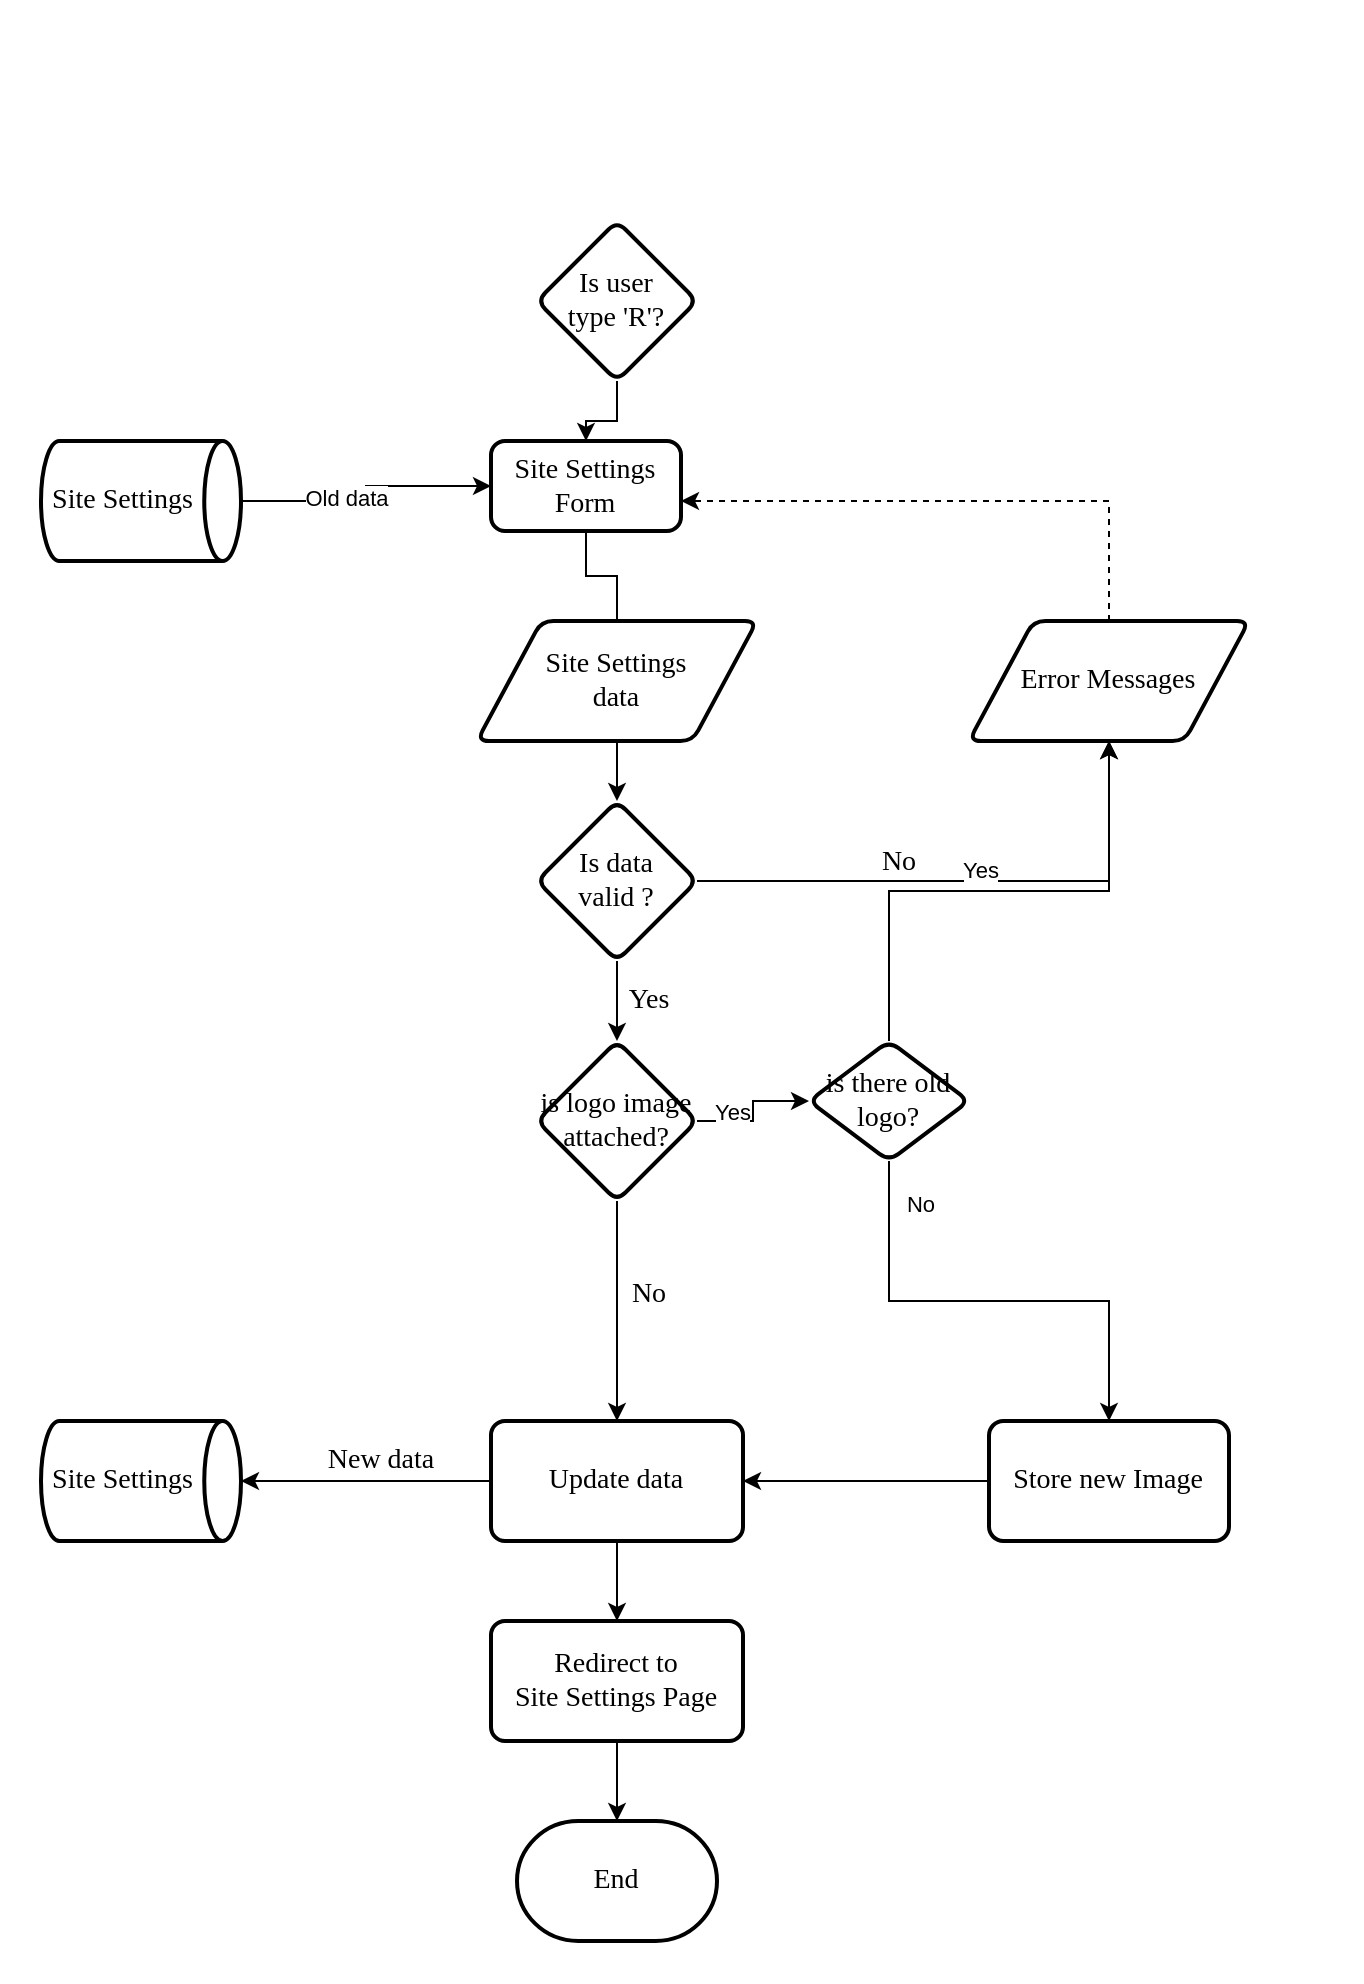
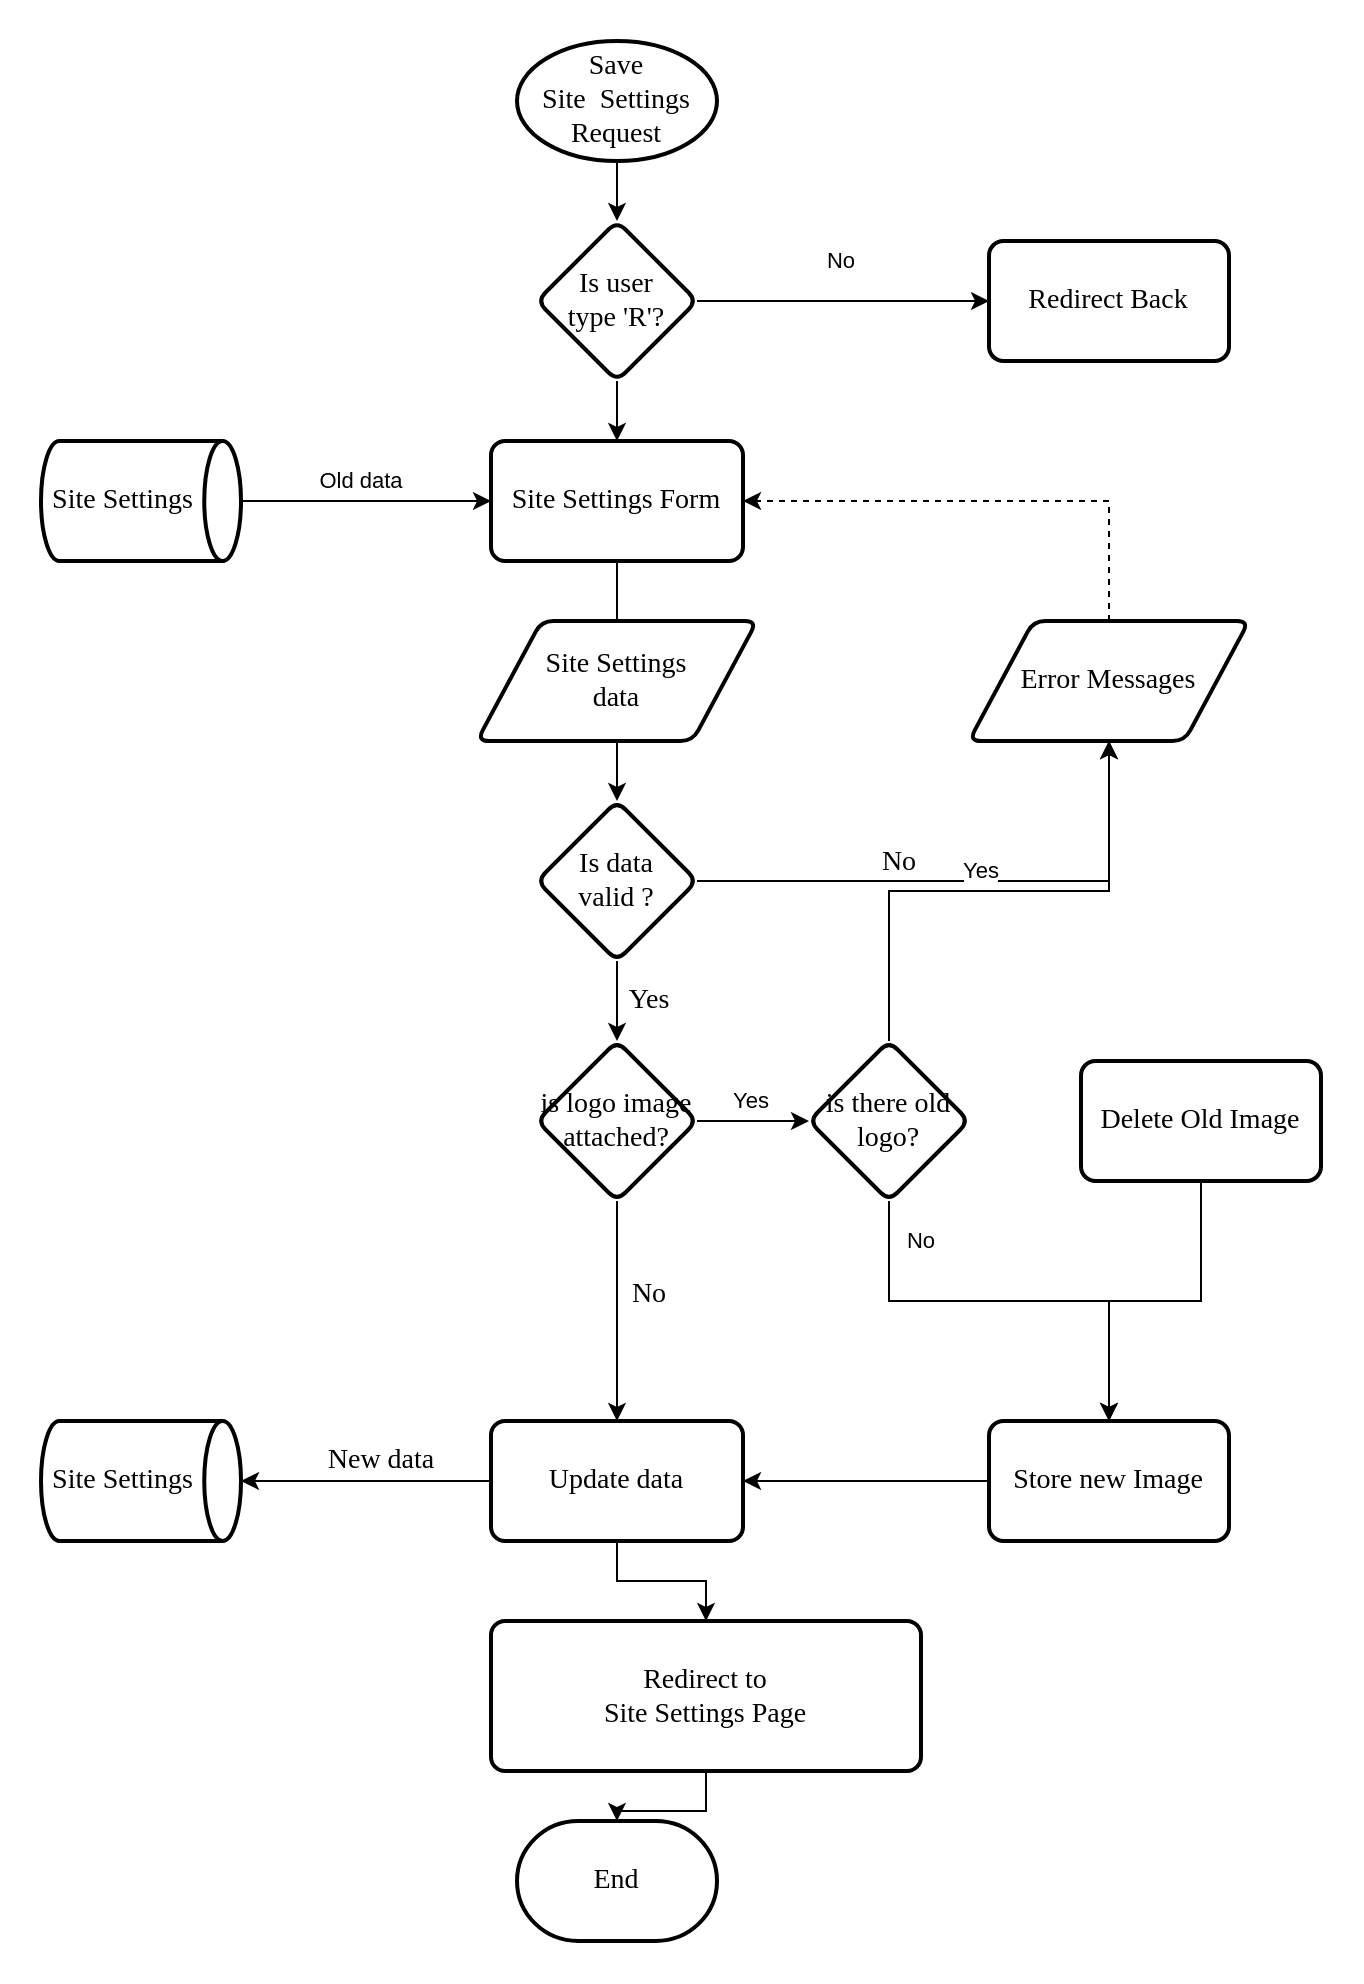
none -> (617, 101)
none -> (617, 198)
none -> (836, 301)
none -> (1109, 301)
(586, 486) -> (617, 501)
(889, 1101) -> (889, 1121)
none -> (1201, 1121)
none -> (1201, 1285)
(617, 1681) -> (706, 1696)
